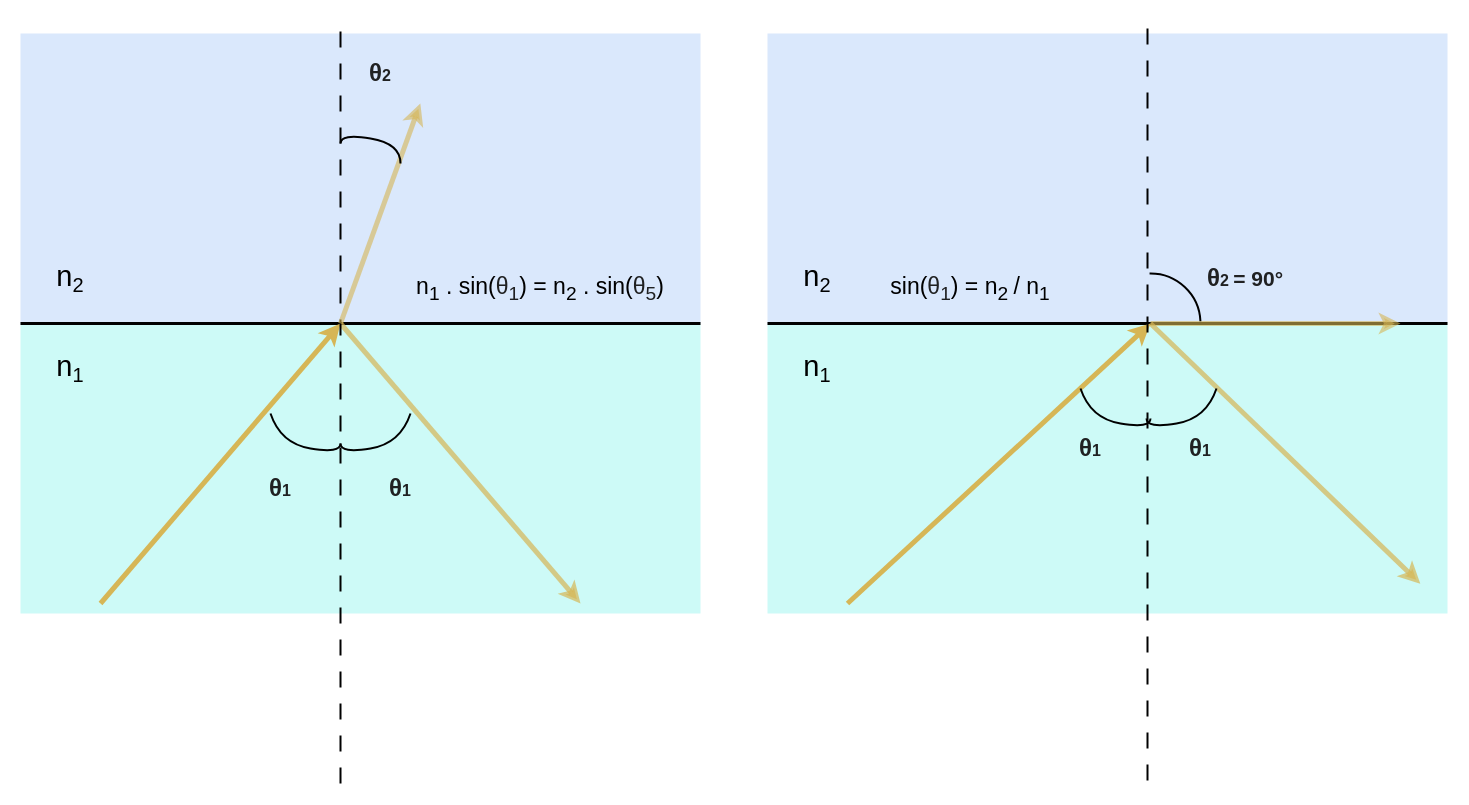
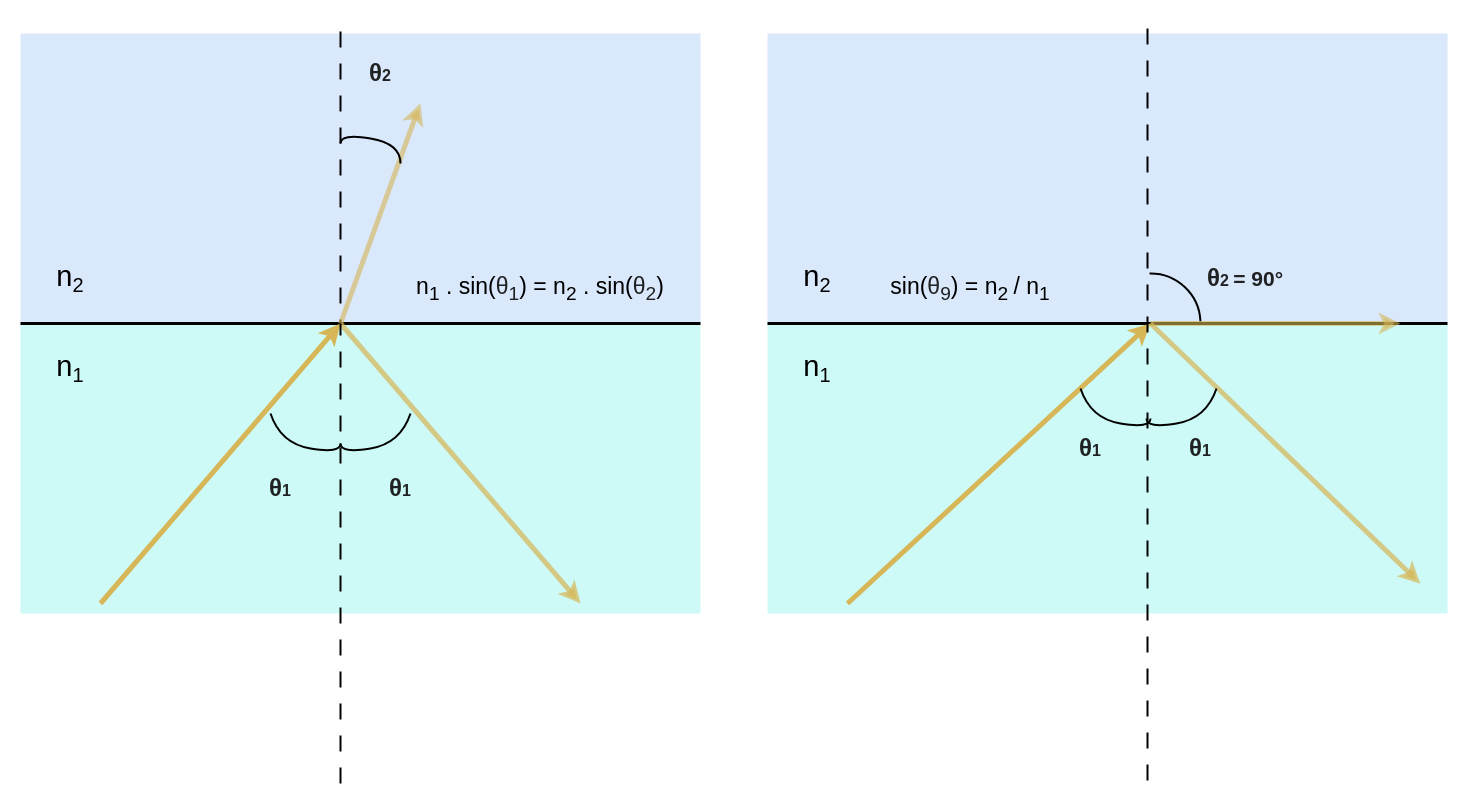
(541, 289) -> (541, 289)
(971, 289) -> (971, 289)
